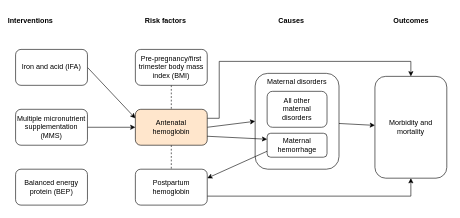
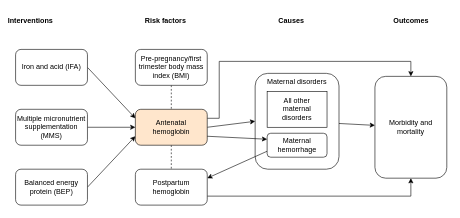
(297, 110) -> (297, 110)
none -> (97, 177)
